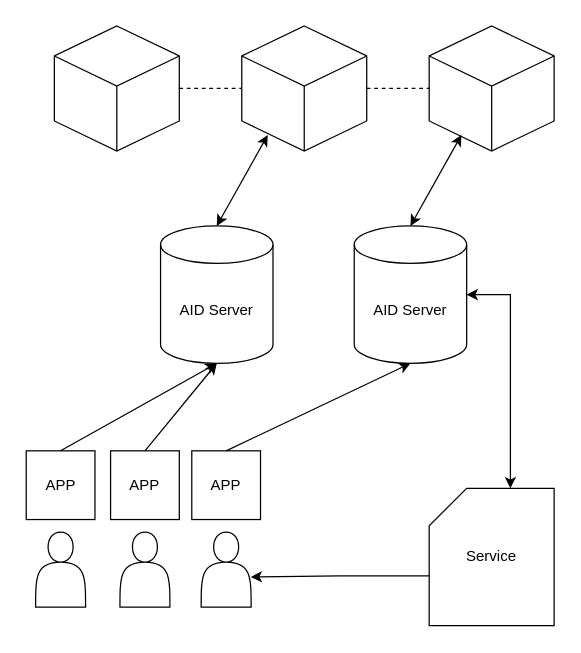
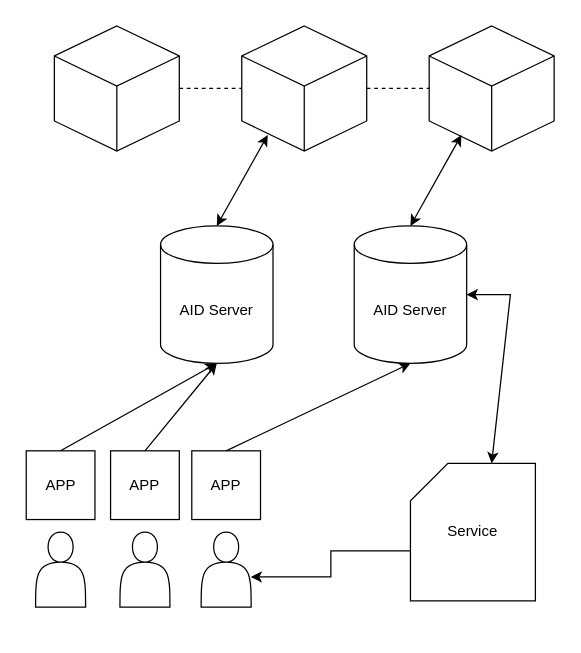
(492, 557) -> (473, 532)
